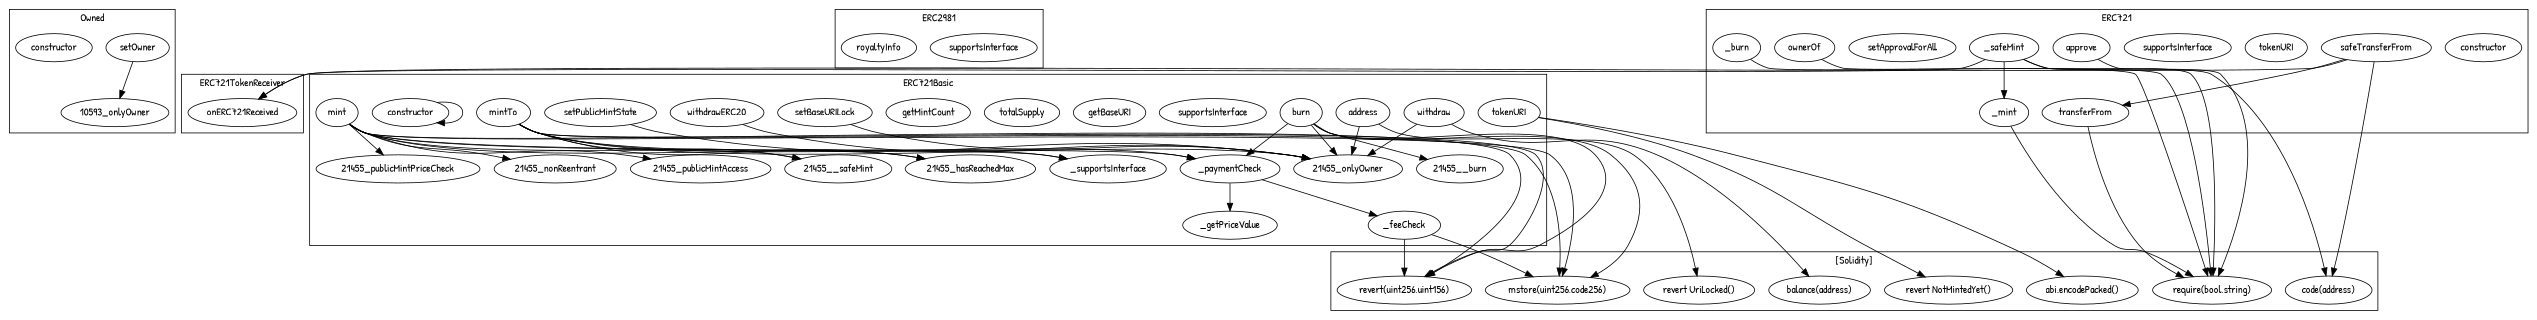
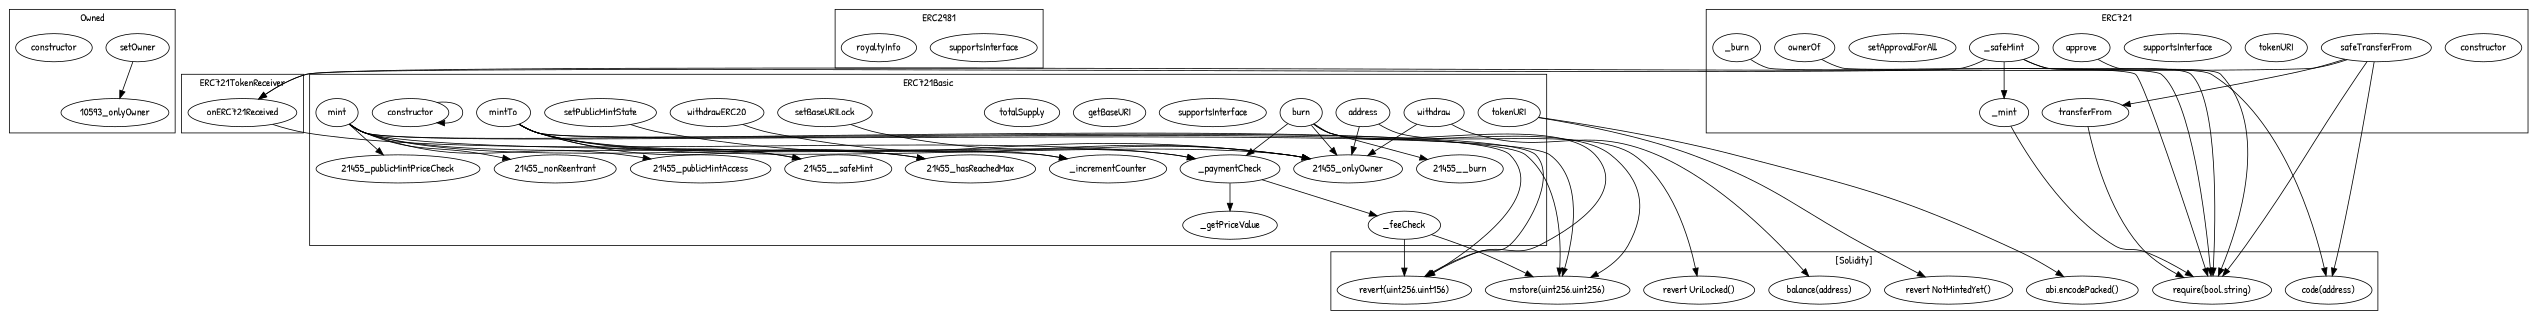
(928, 113) -> none
(767, 150) -> (913, 145)
none -> (2299, 167)
(1108, 169) -> (1108, 169)
(1558, 290) -> (1558, 290)
